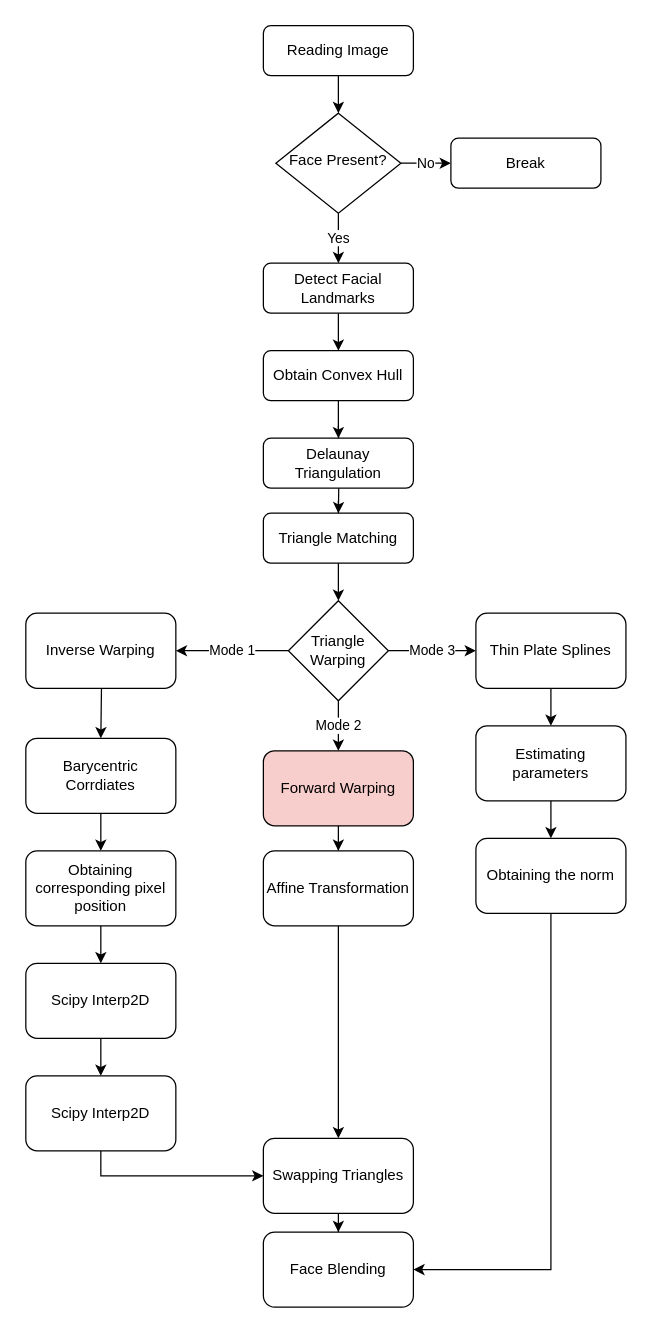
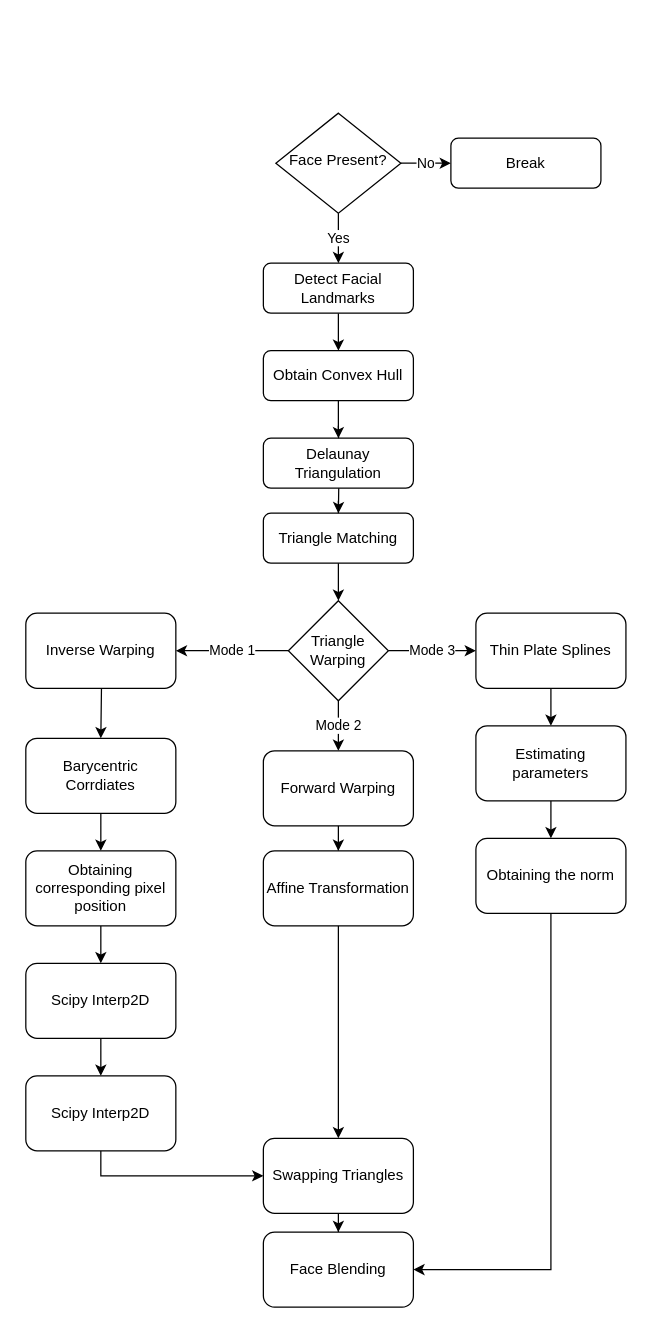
(338, 51) -> none
(338, 99) -> none
(338, 788) -> (338, 788)
